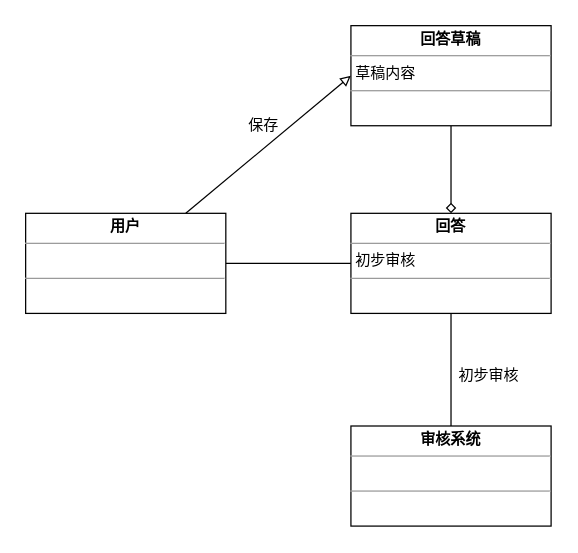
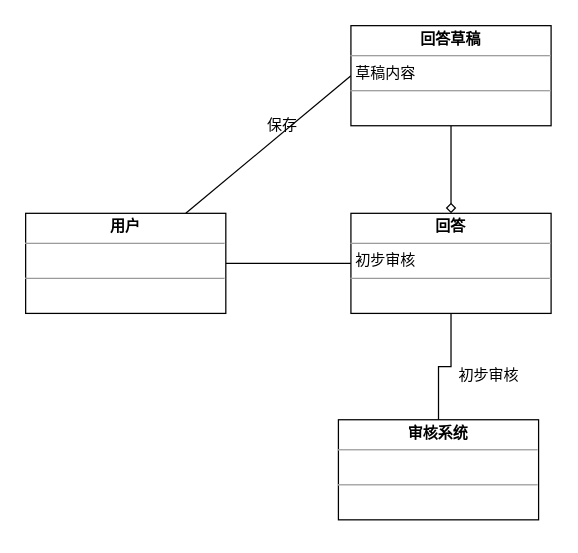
(341, 83) -> (345, 80)
(263, 126) -> (282, 126)
(451, 476) -> (438, 469)
